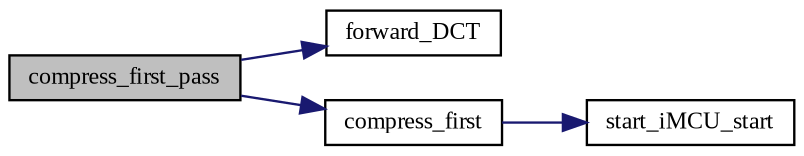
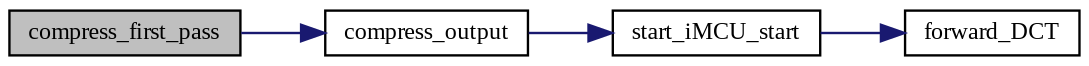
(272, 55) -> (851, 33)
(414, 123) -> (427, 33)
